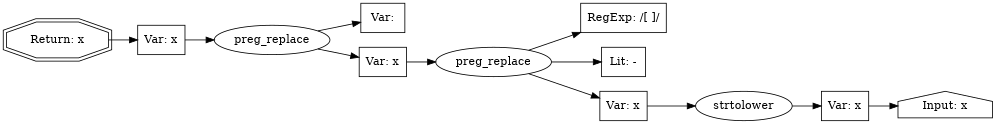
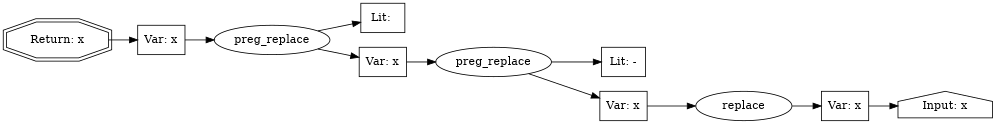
(383, 18) -> (383, 18)
(623, 18) -> none
(744, 106) -> (744, 106)
